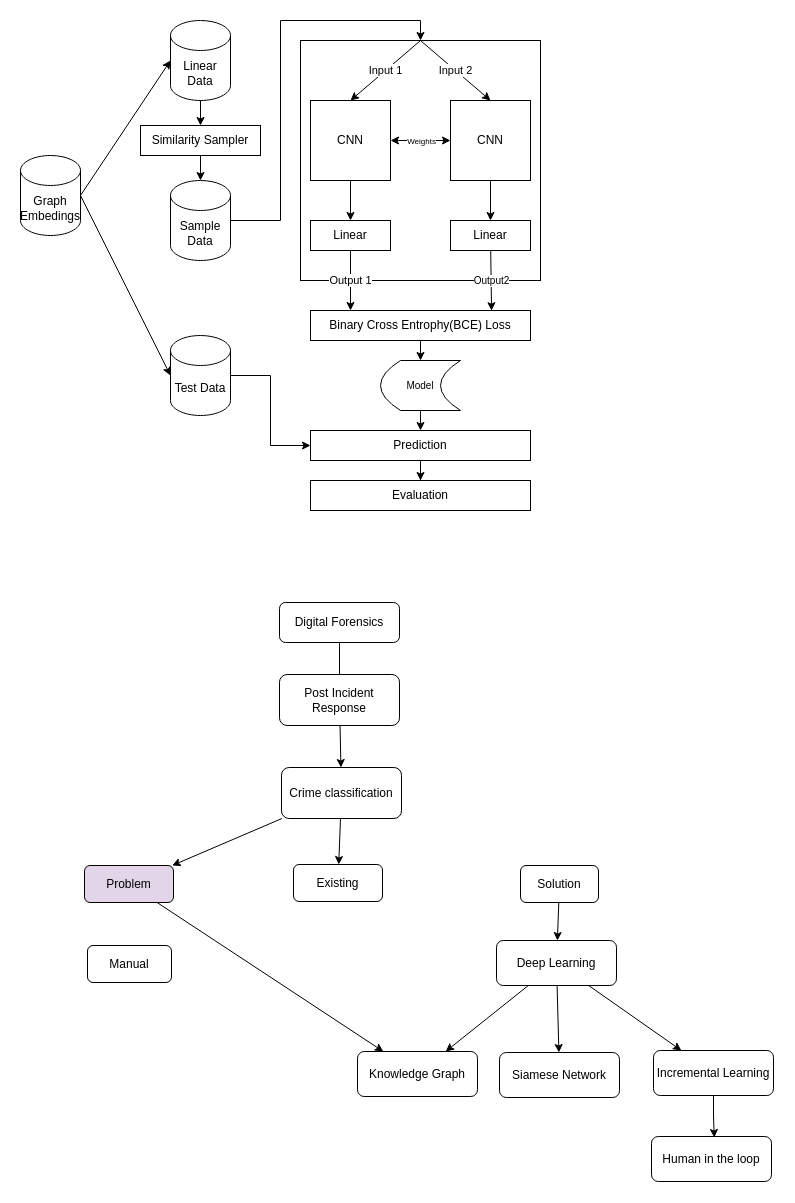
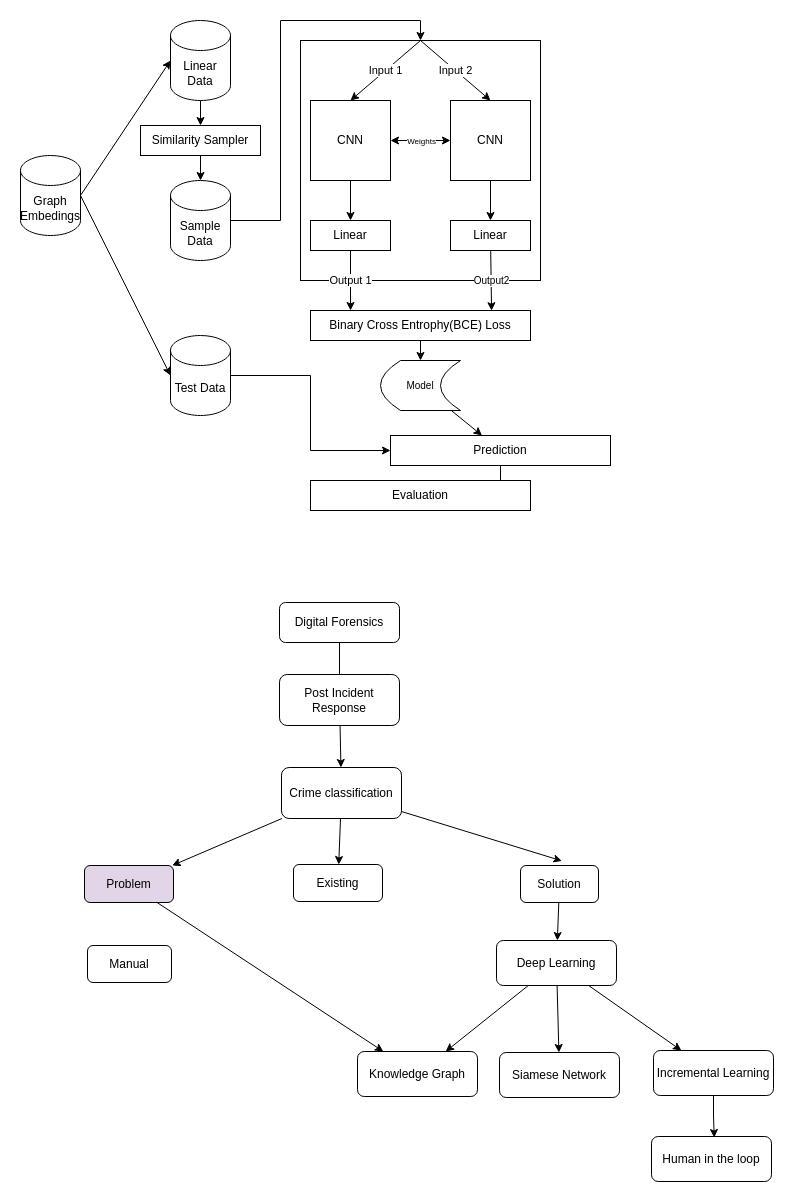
(421, 446) -> (501, 451)
none -> (478, 835)
